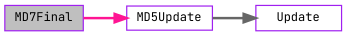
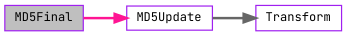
(44, 18) -> (44, 18)
(299, 18) -> (299, 18)
